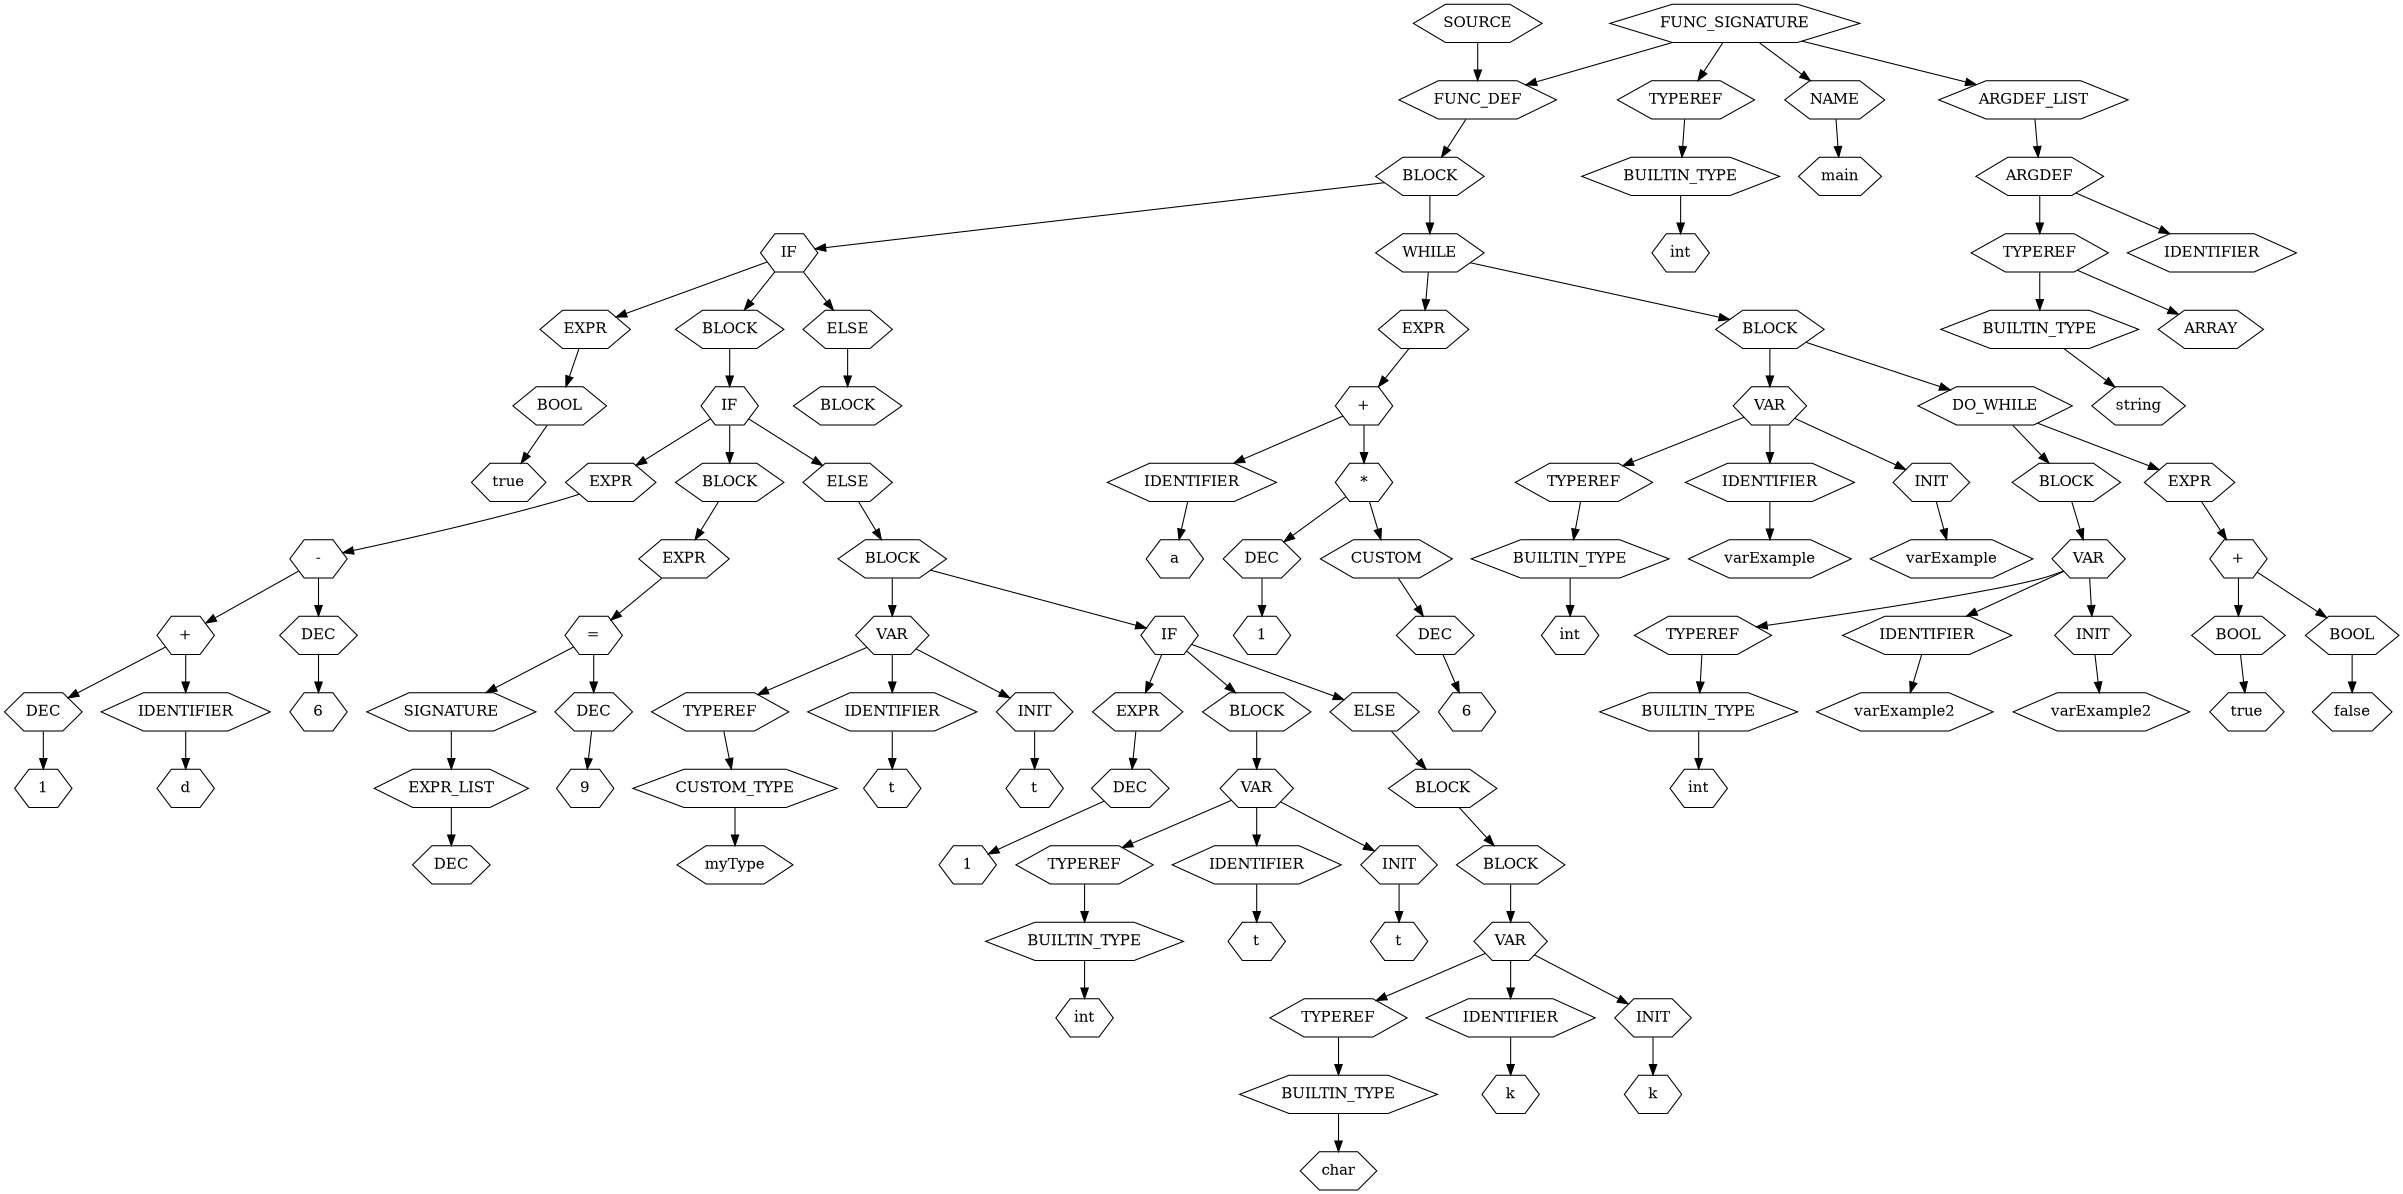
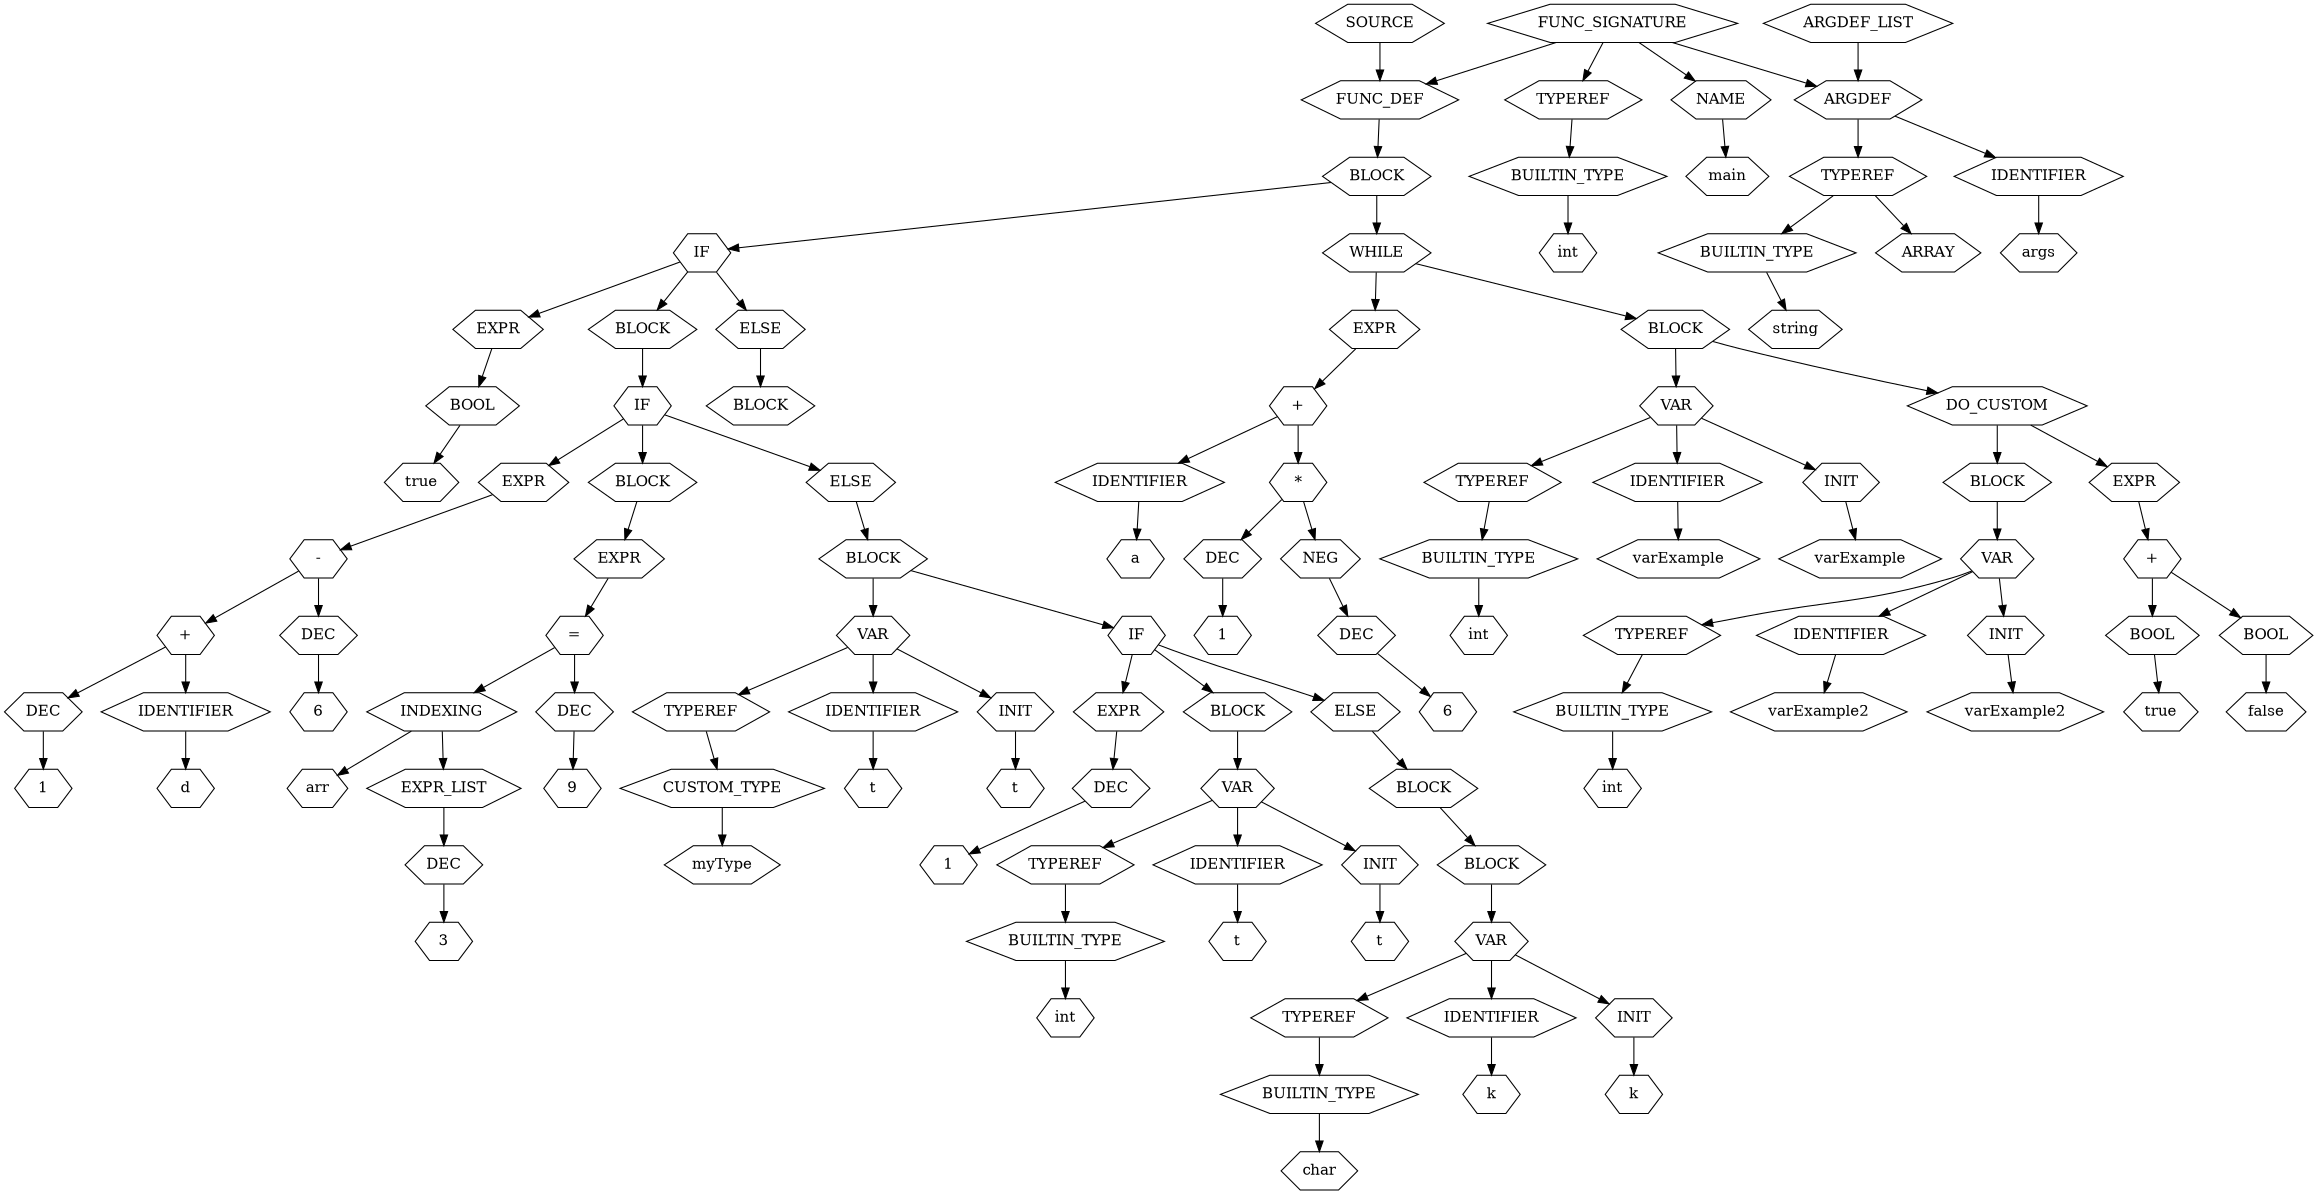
(1884, 62) -> (1739, 63)
none -> (2039, 253)
(1995, 406) -> (1997, 406)
(1386, 559) -> (1320, 559)
(451, 712) -> (442, 712)
none -> (317, 788)
none -> (444, 941)
